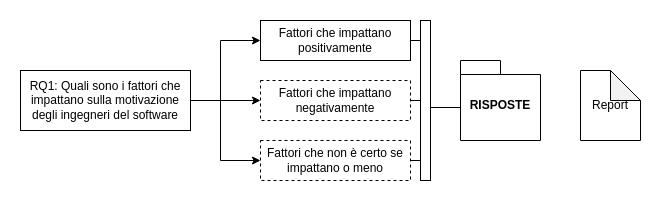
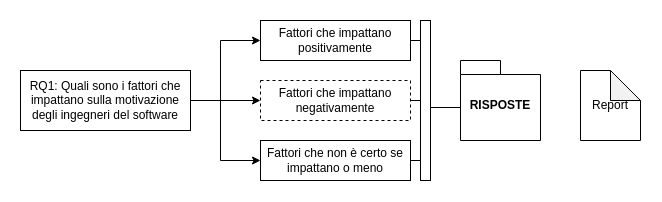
(336, 161) -> (336, 161)
